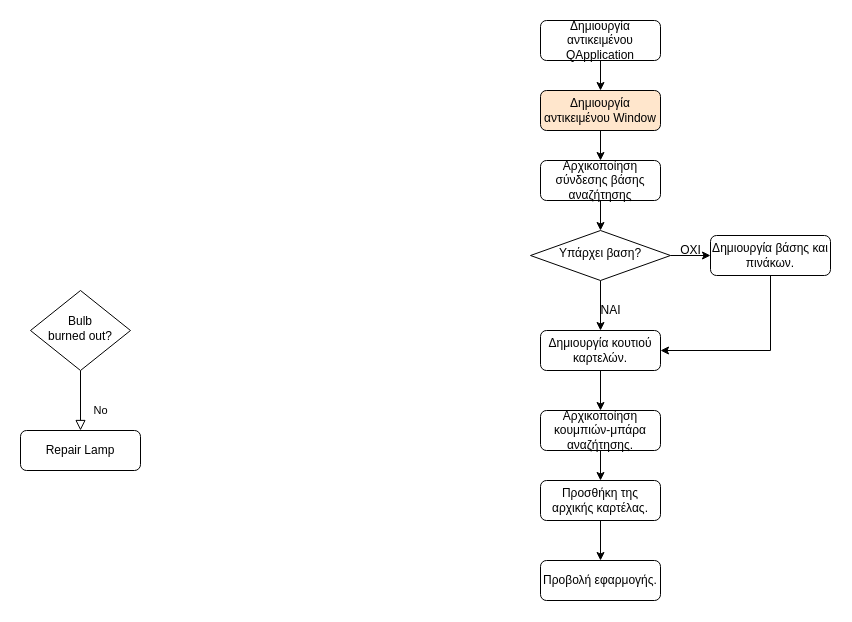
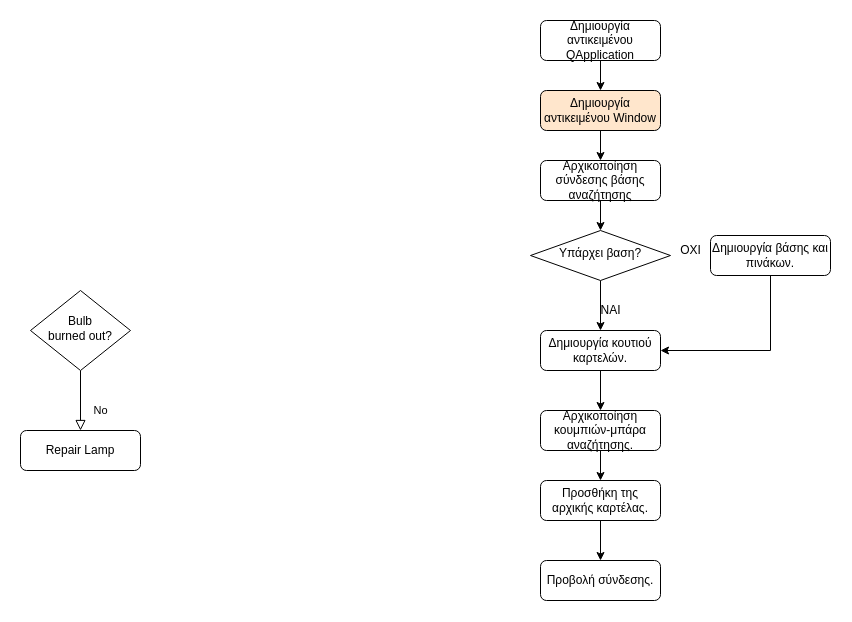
(687, 256) -> none
(601, 581) -> (601, 581)
